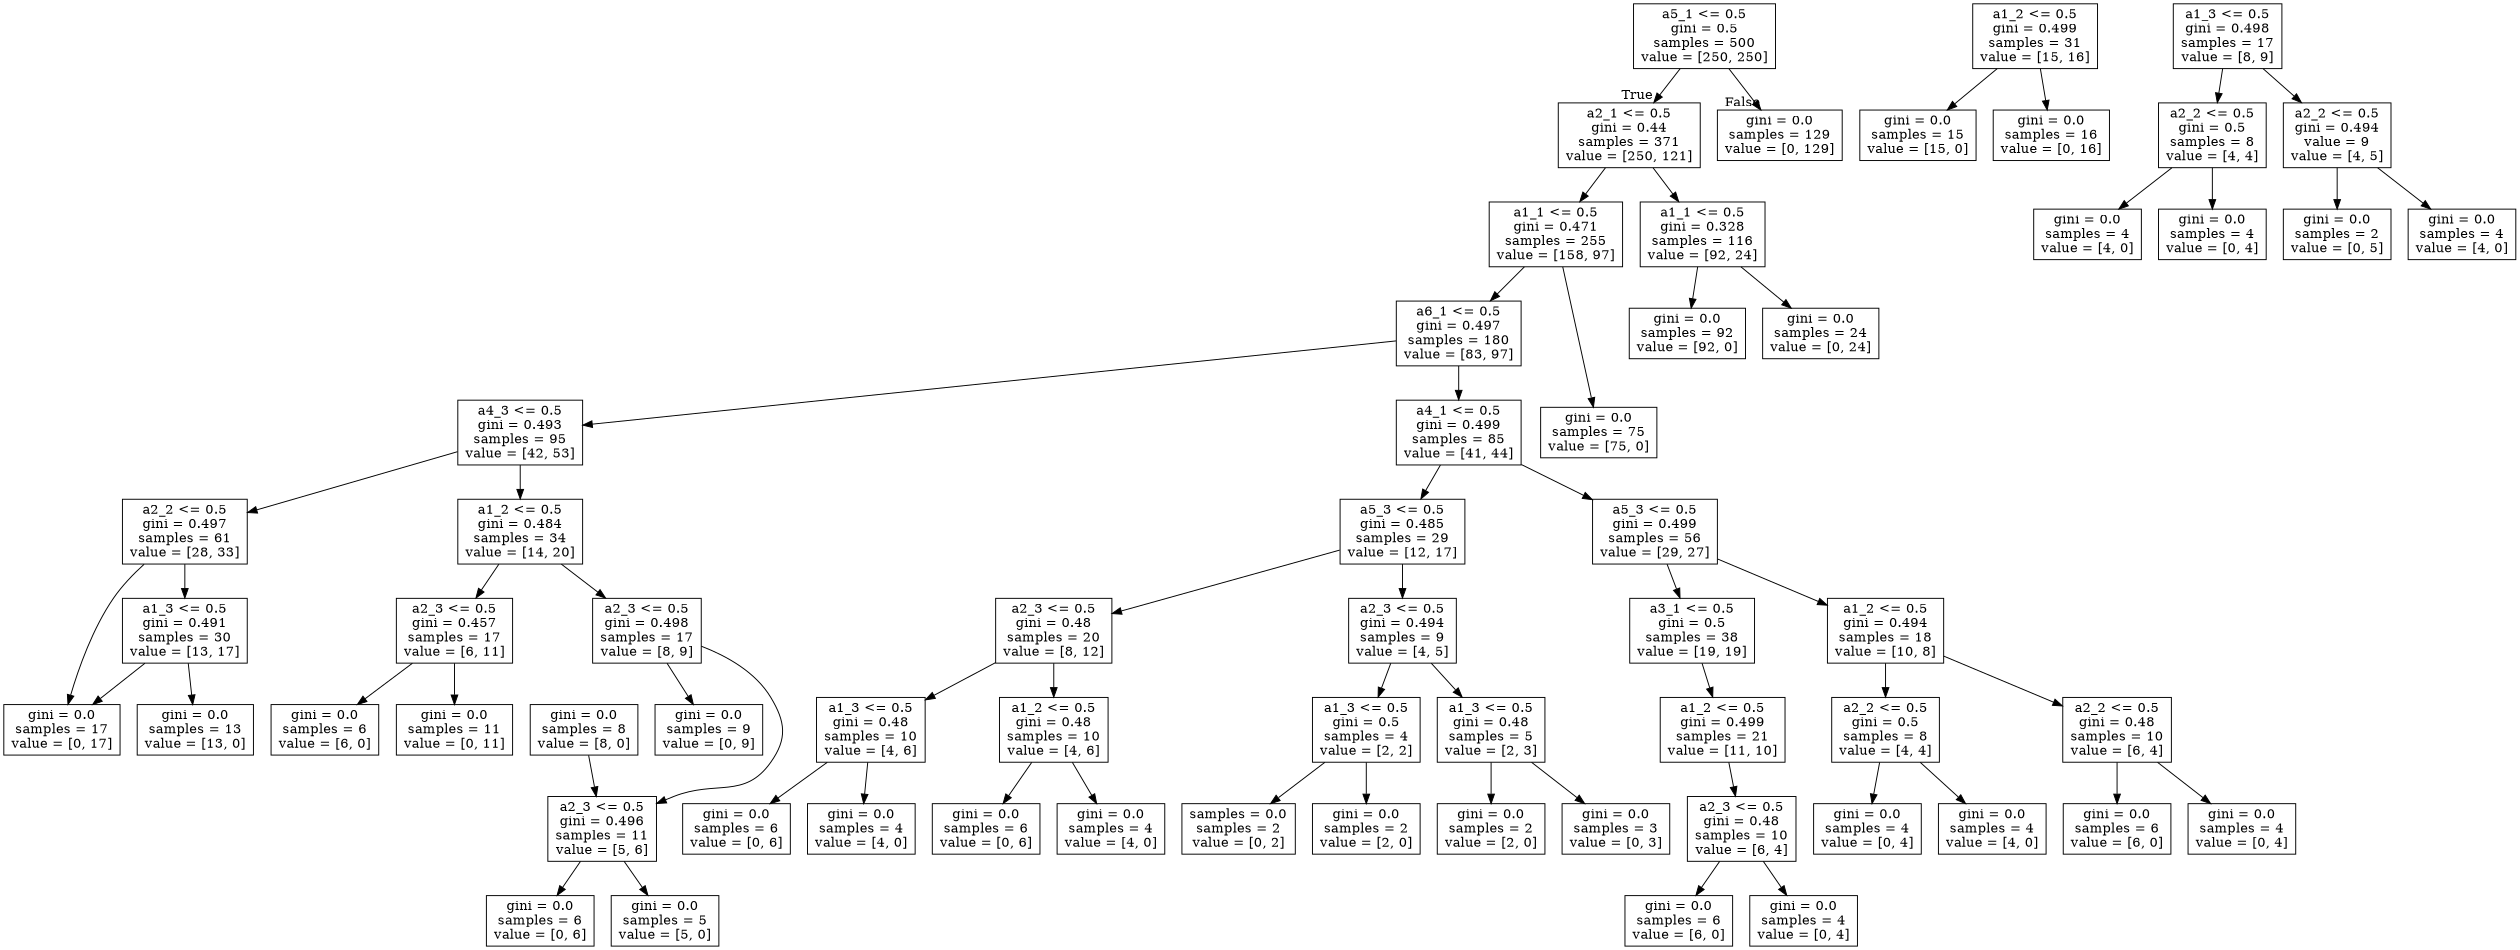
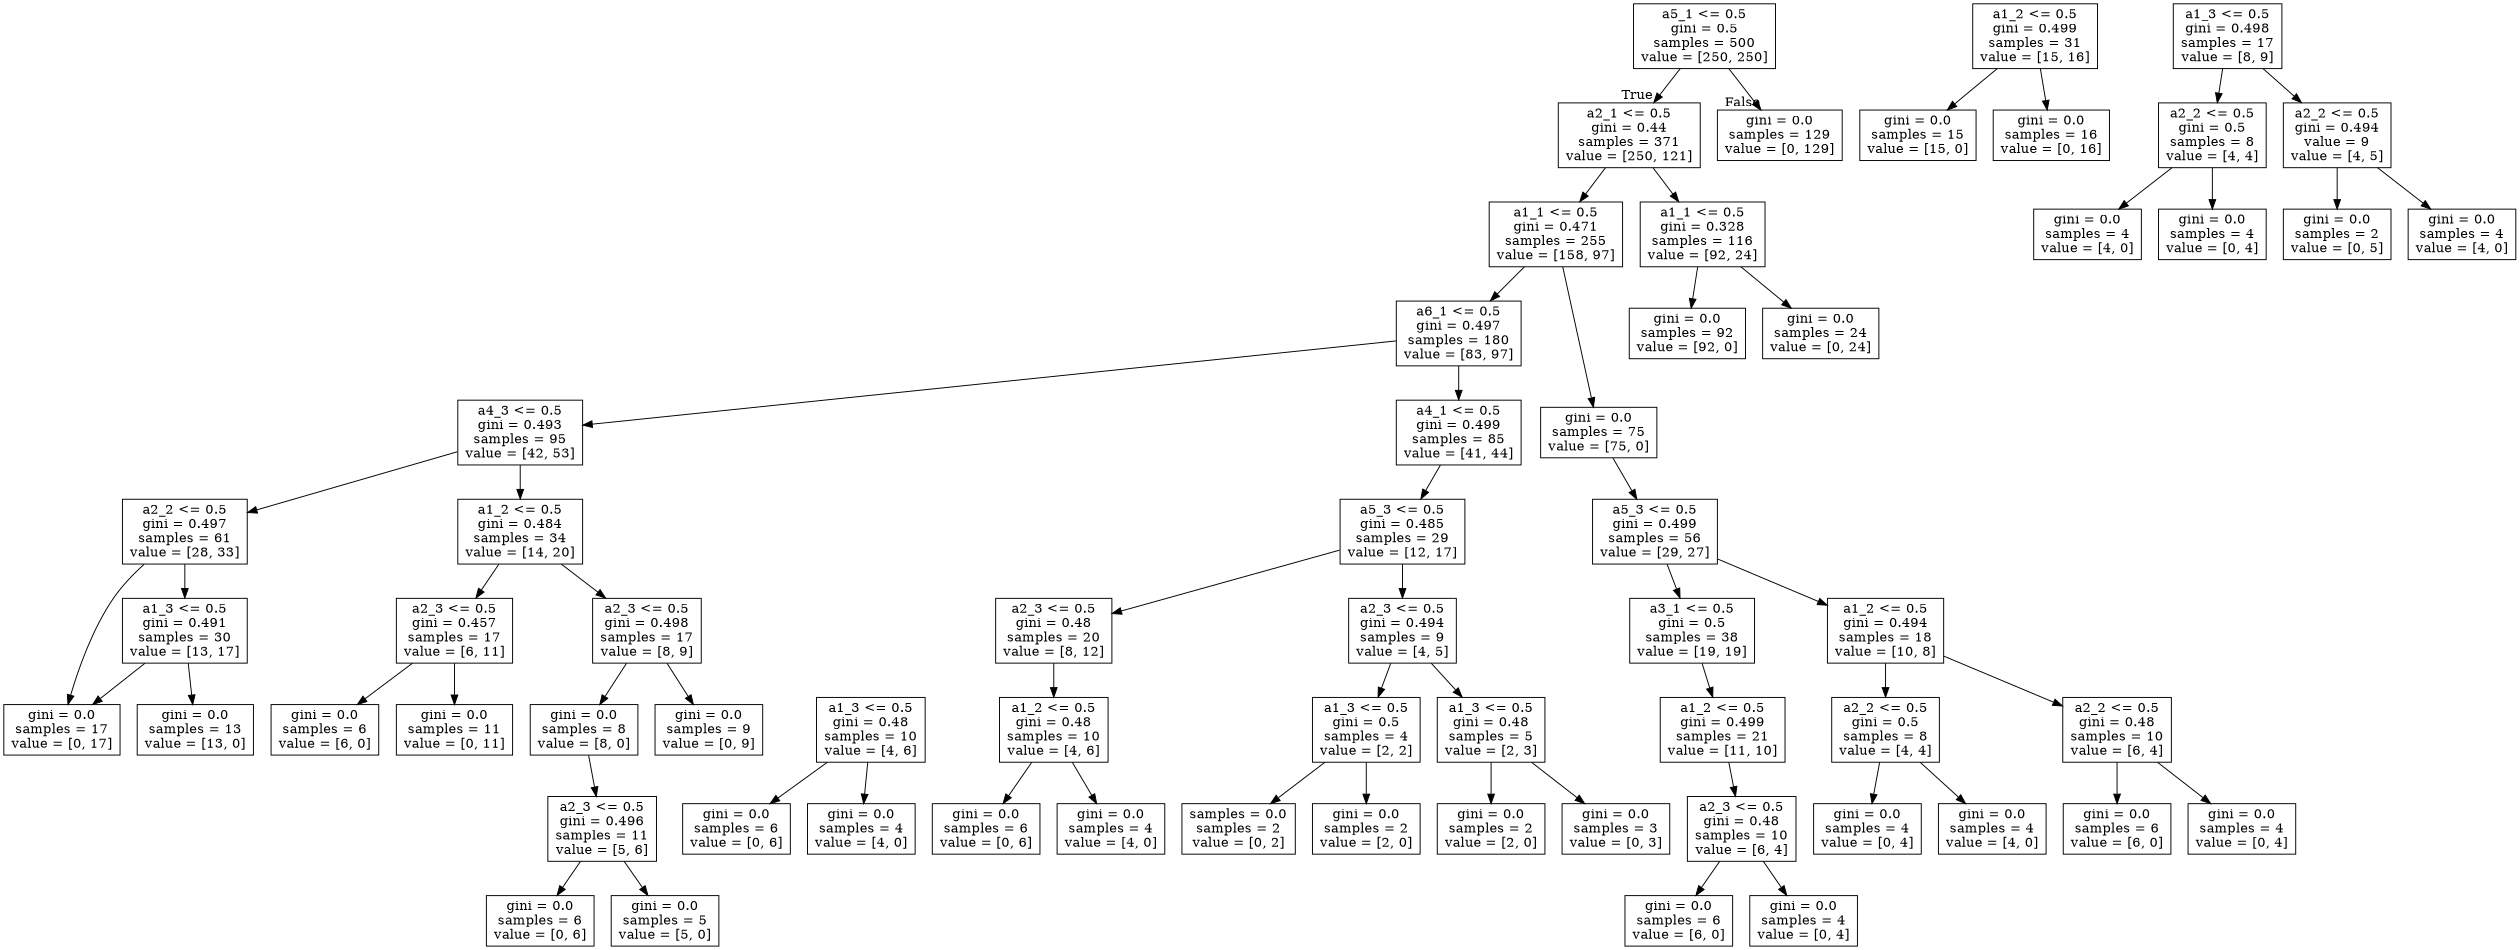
(1552, 480) -> (1622, 474)
(965, 679) -> none
(780, 744) -> (616, 680)
